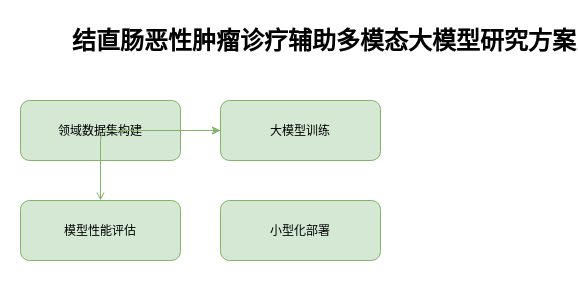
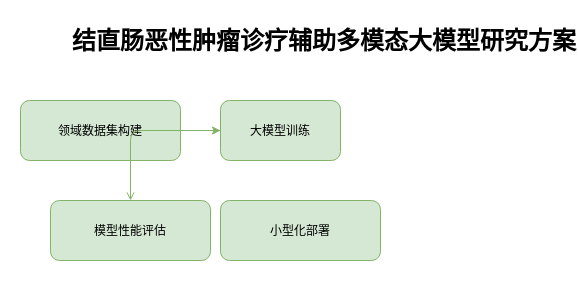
(301, 131) -> (281, 131)
(101, 231) -> (131, 231)
